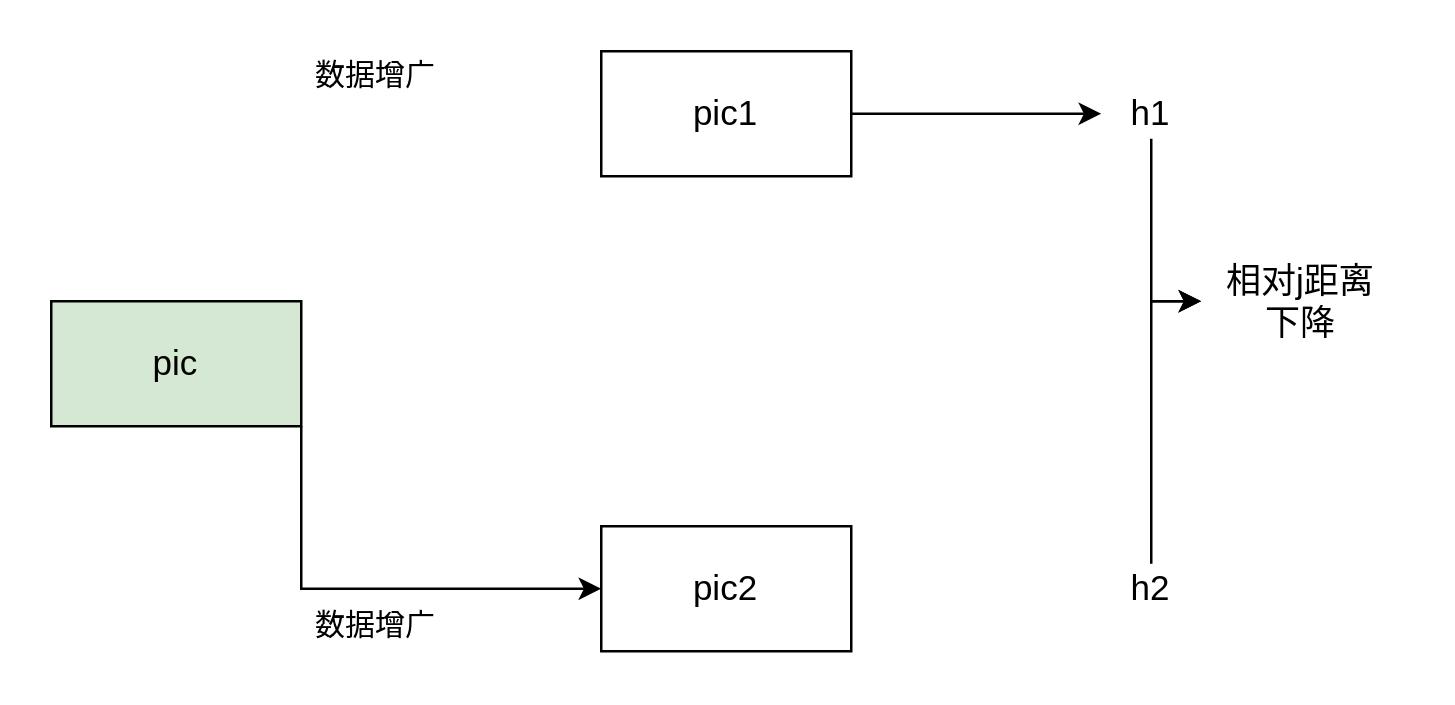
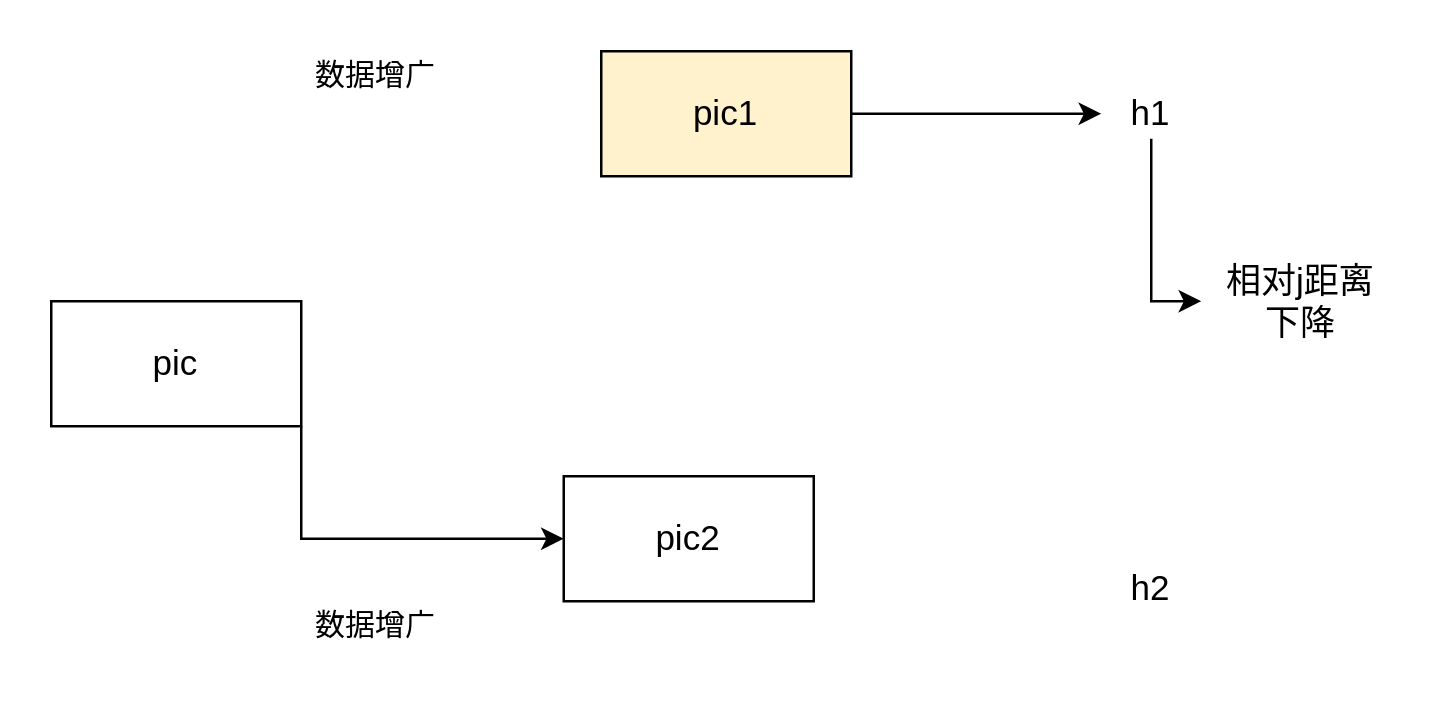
(726, 114) -> (726, 114)
(176, 364) -> (176, 364)
(1151, 436) -> none
(726, 589) -> (689, 539)
